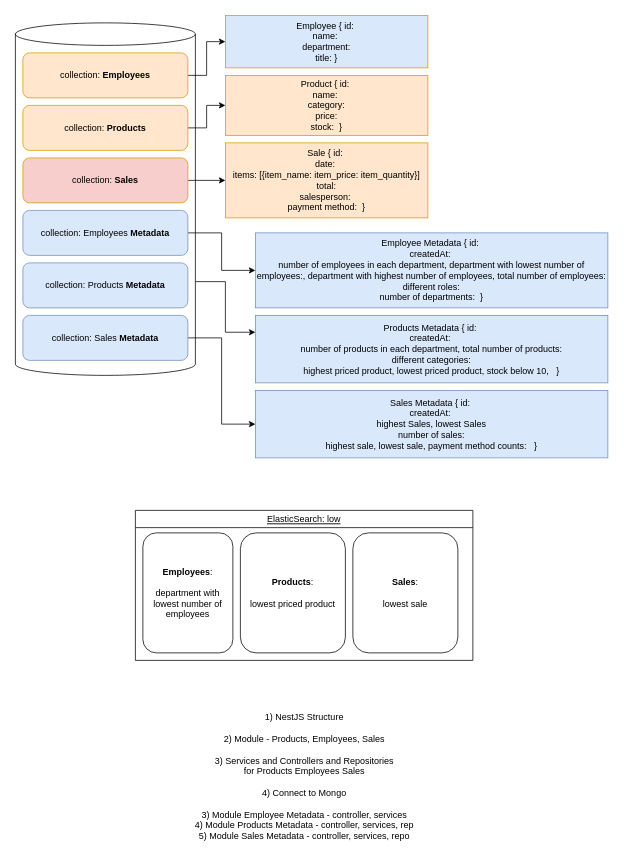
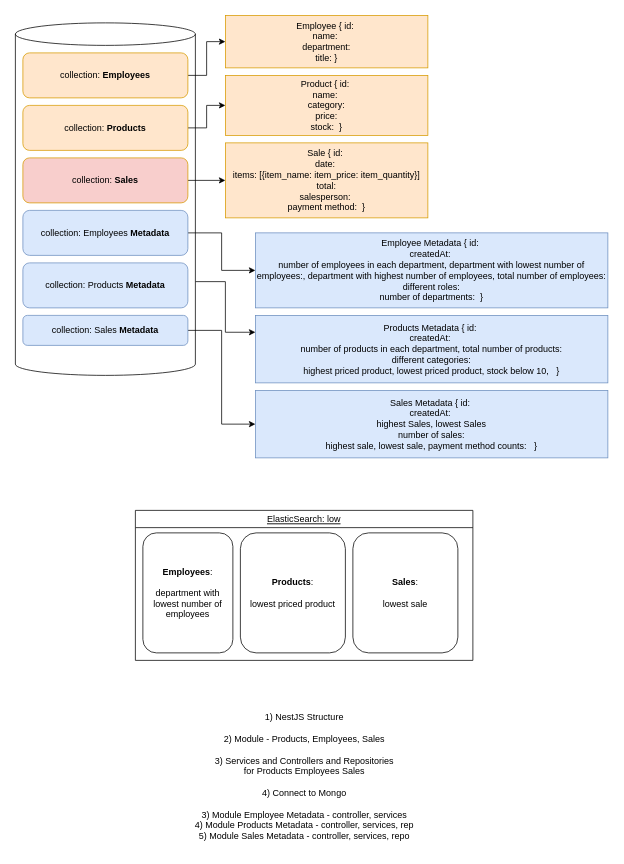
(327, 42) -> (327, 42)
(105, 338) -> (105, 330)
